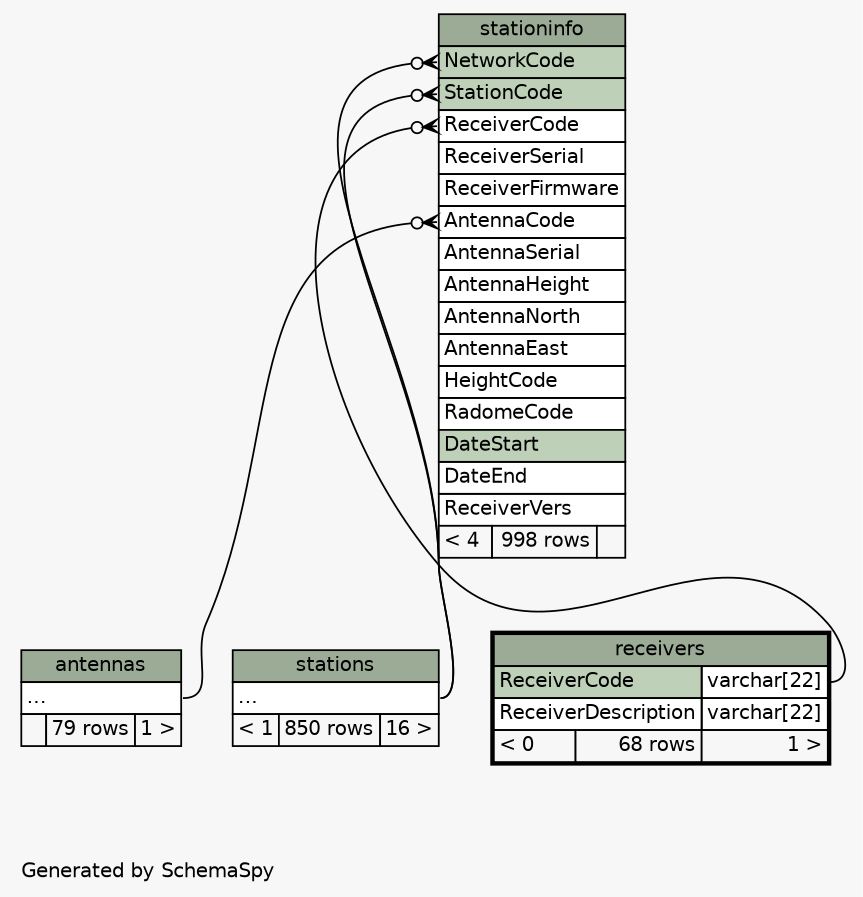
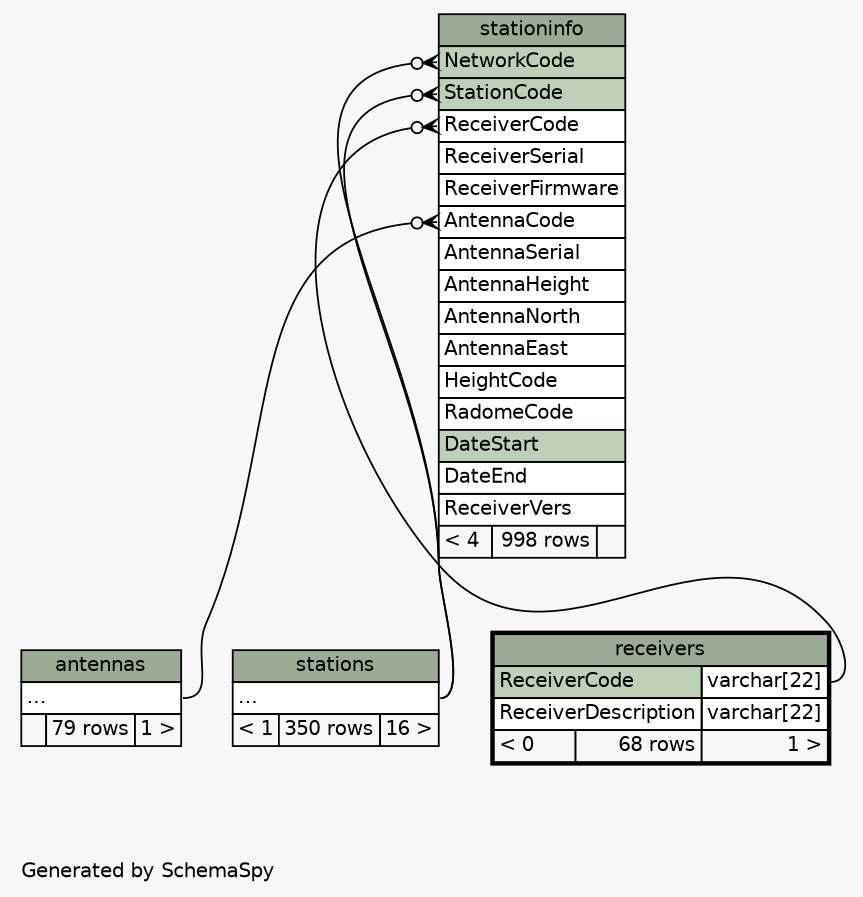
(330, 729) -> (330, 729)
